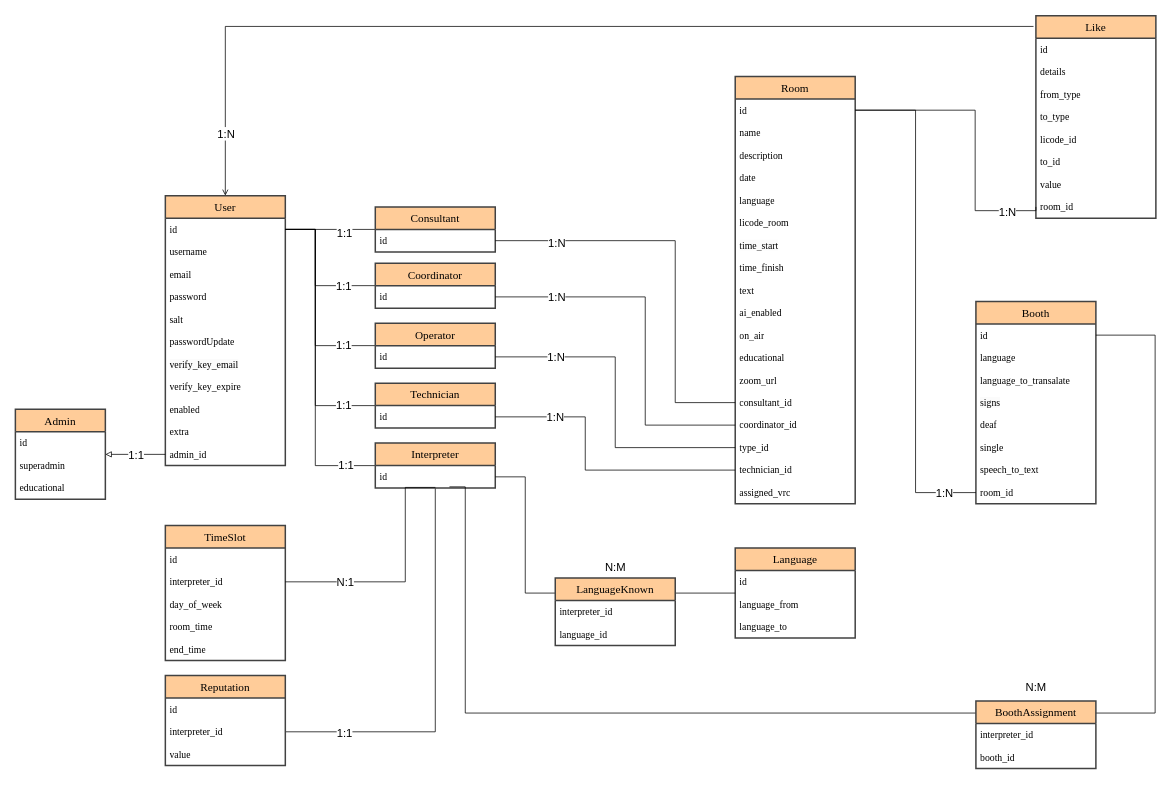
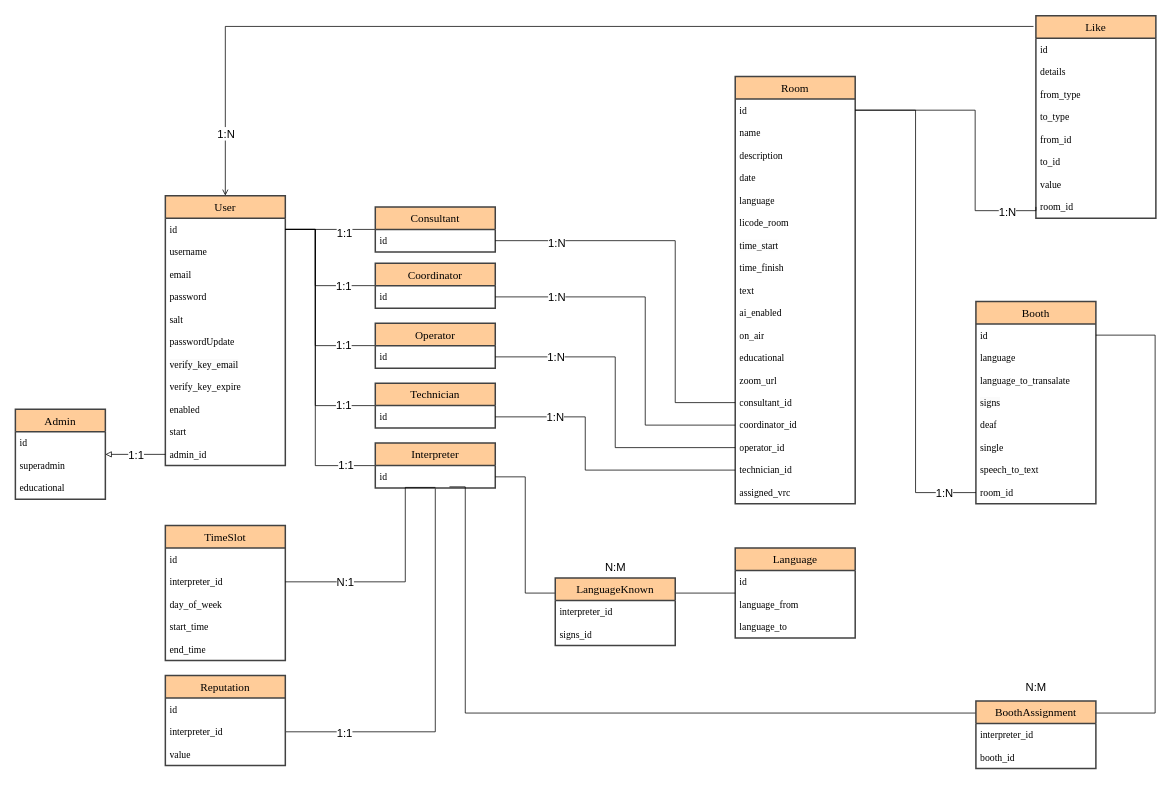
(1061, 139) -> (1058, 139)
(184, 432) -> (184, 432)
(758, 447) -> (769, 447)
(193, 627) -> (196, 627)
(587, 634) -> (579, 634)
